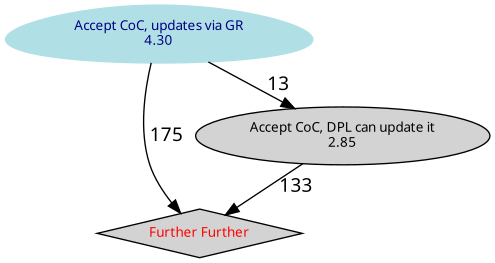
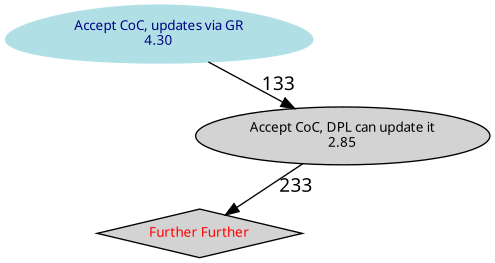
(279, 85) -> (279, 85)
(144, 136) -> none
(296, 187) -> (296, 187)
